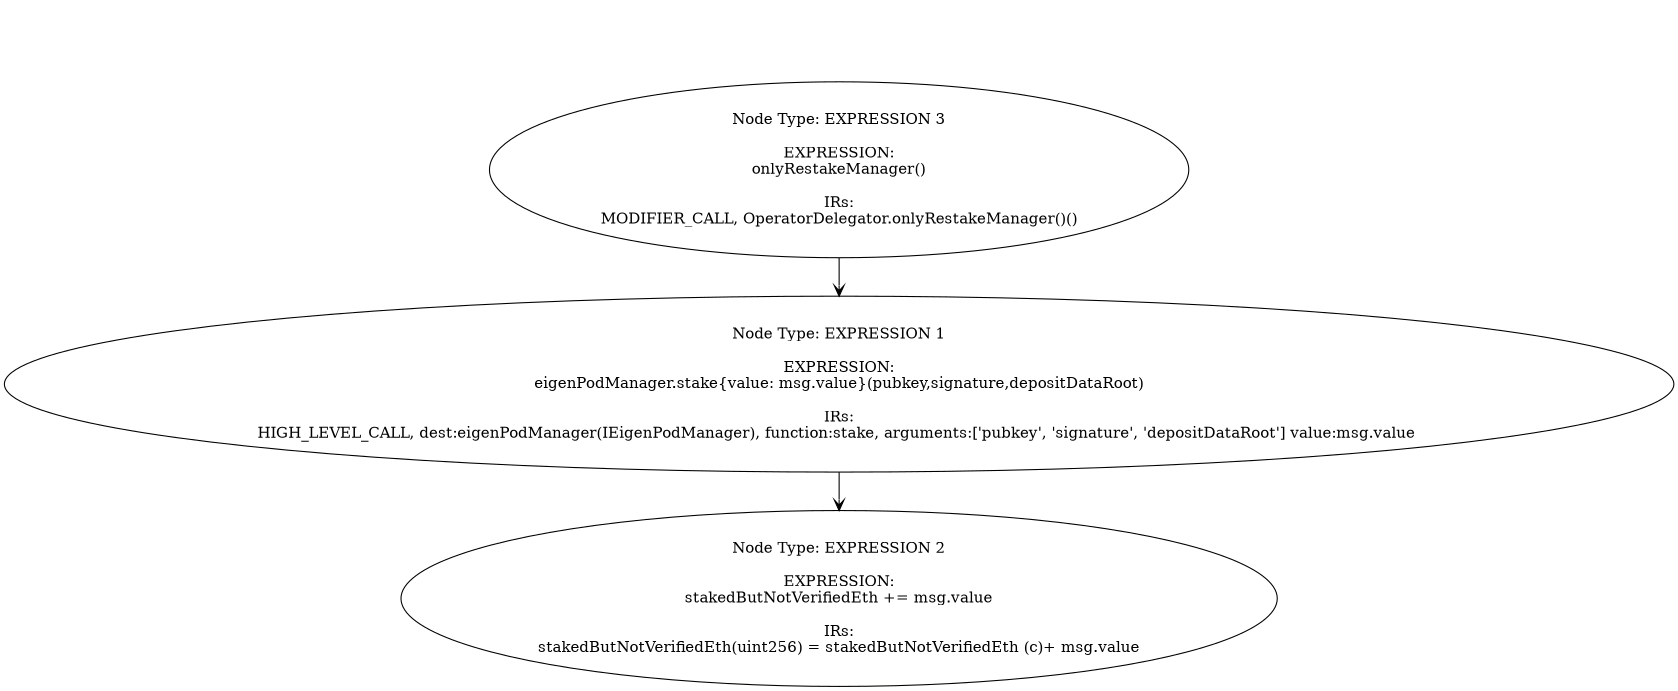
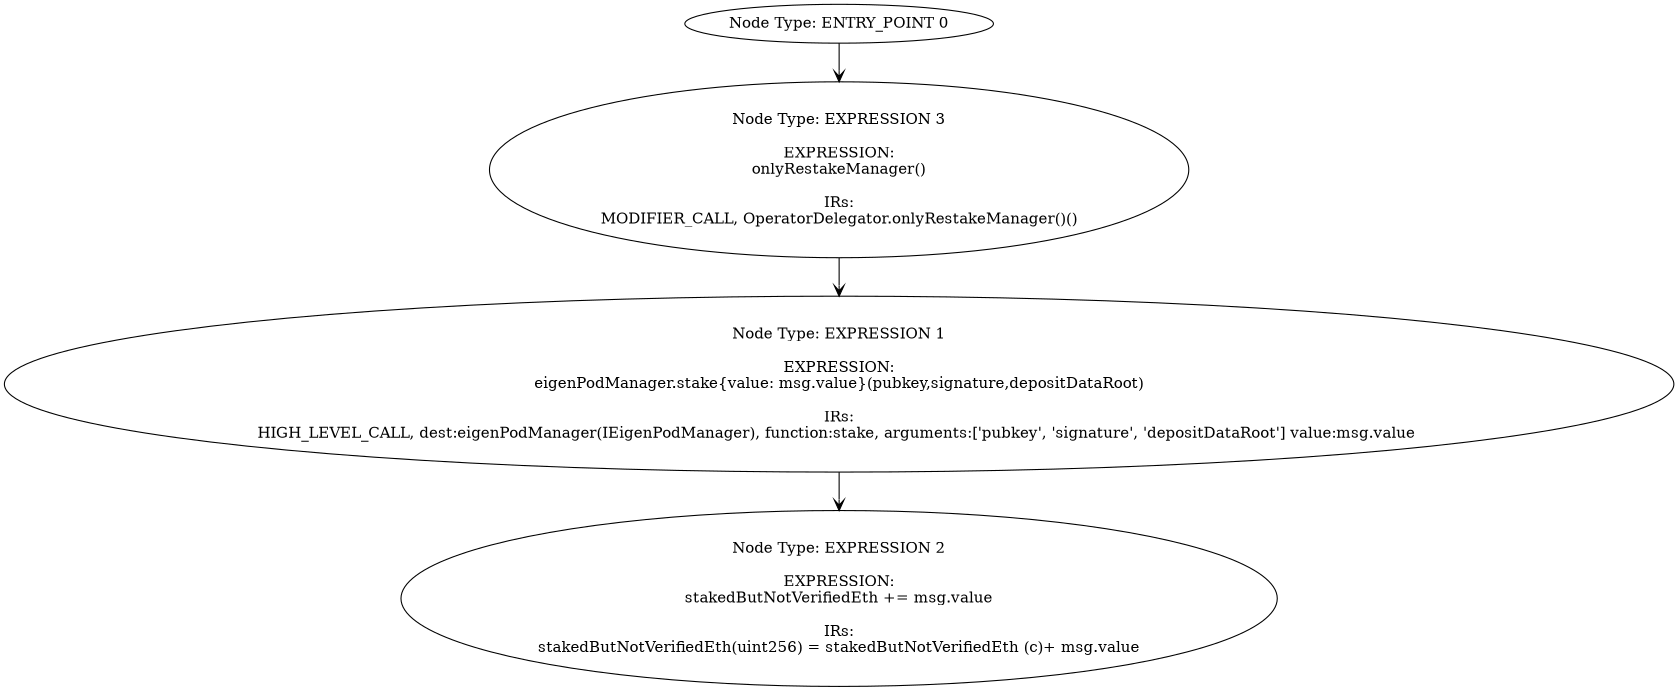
none -> (839, 24)
